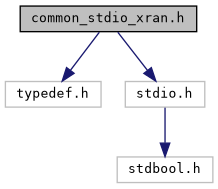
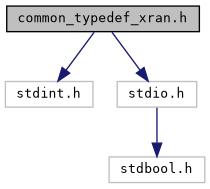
(108, 19) -> (103, 19)
(53, 94) -> (49, 94)
